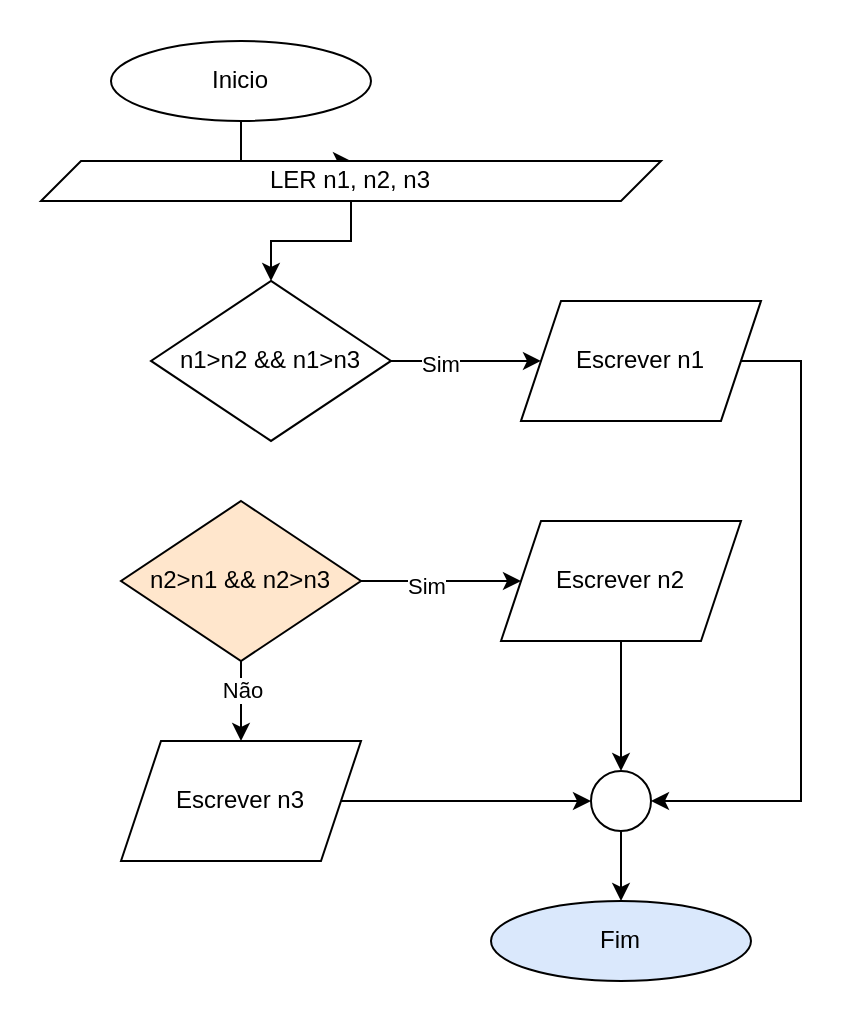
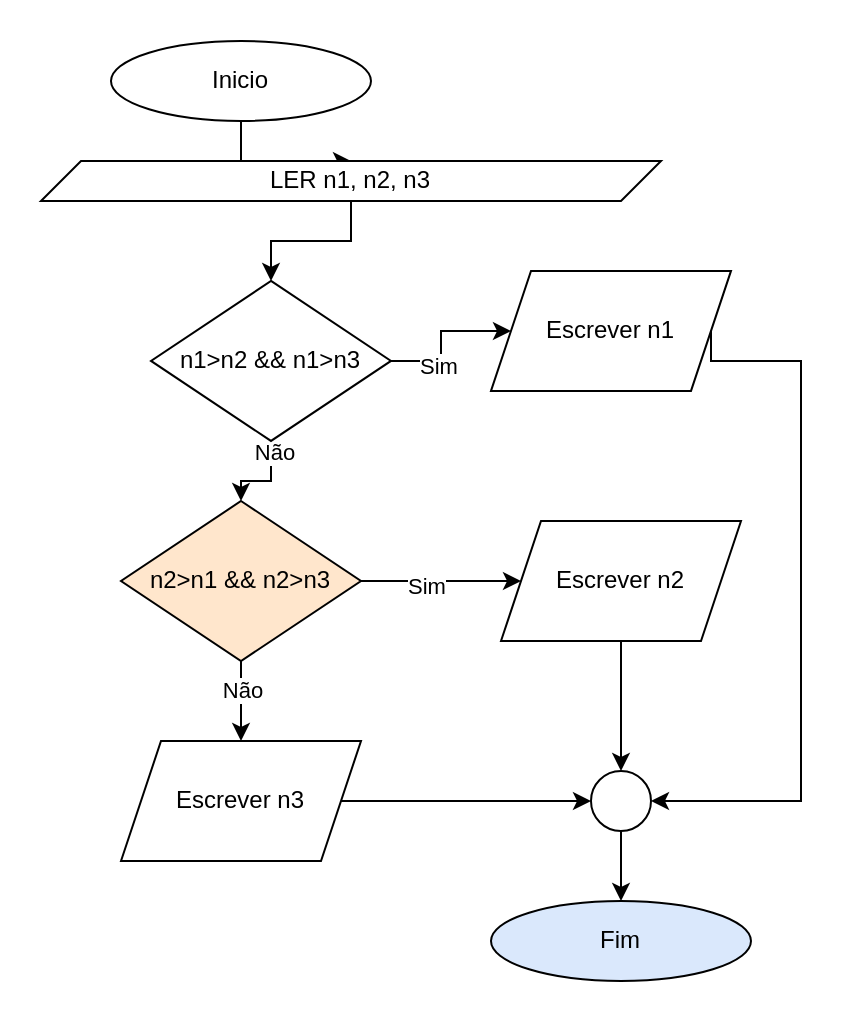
(641, 361) -> (611, 331)
none -> (271, 480)
